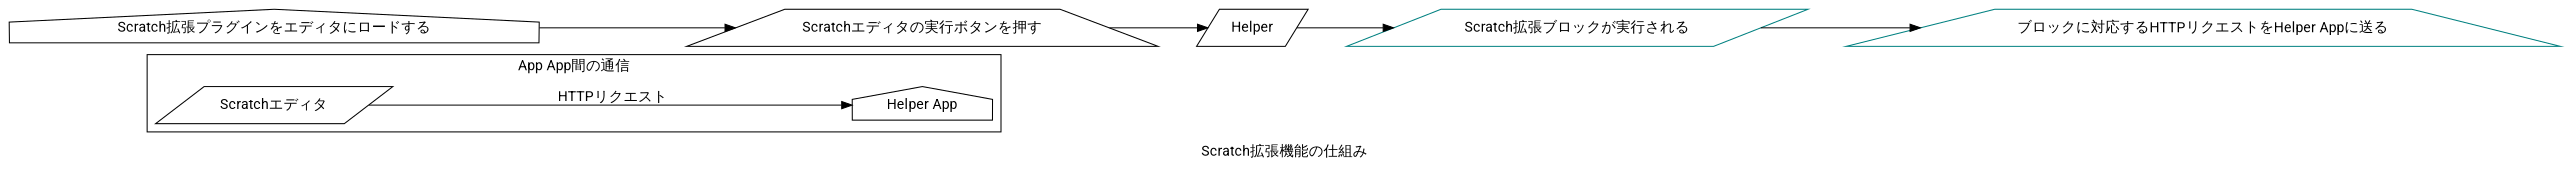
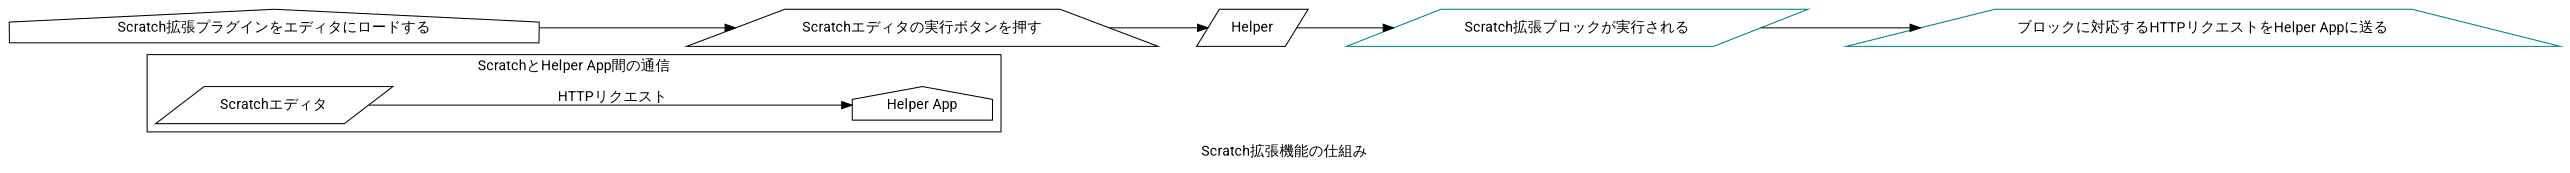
(574, 66) -> (574, 66)
